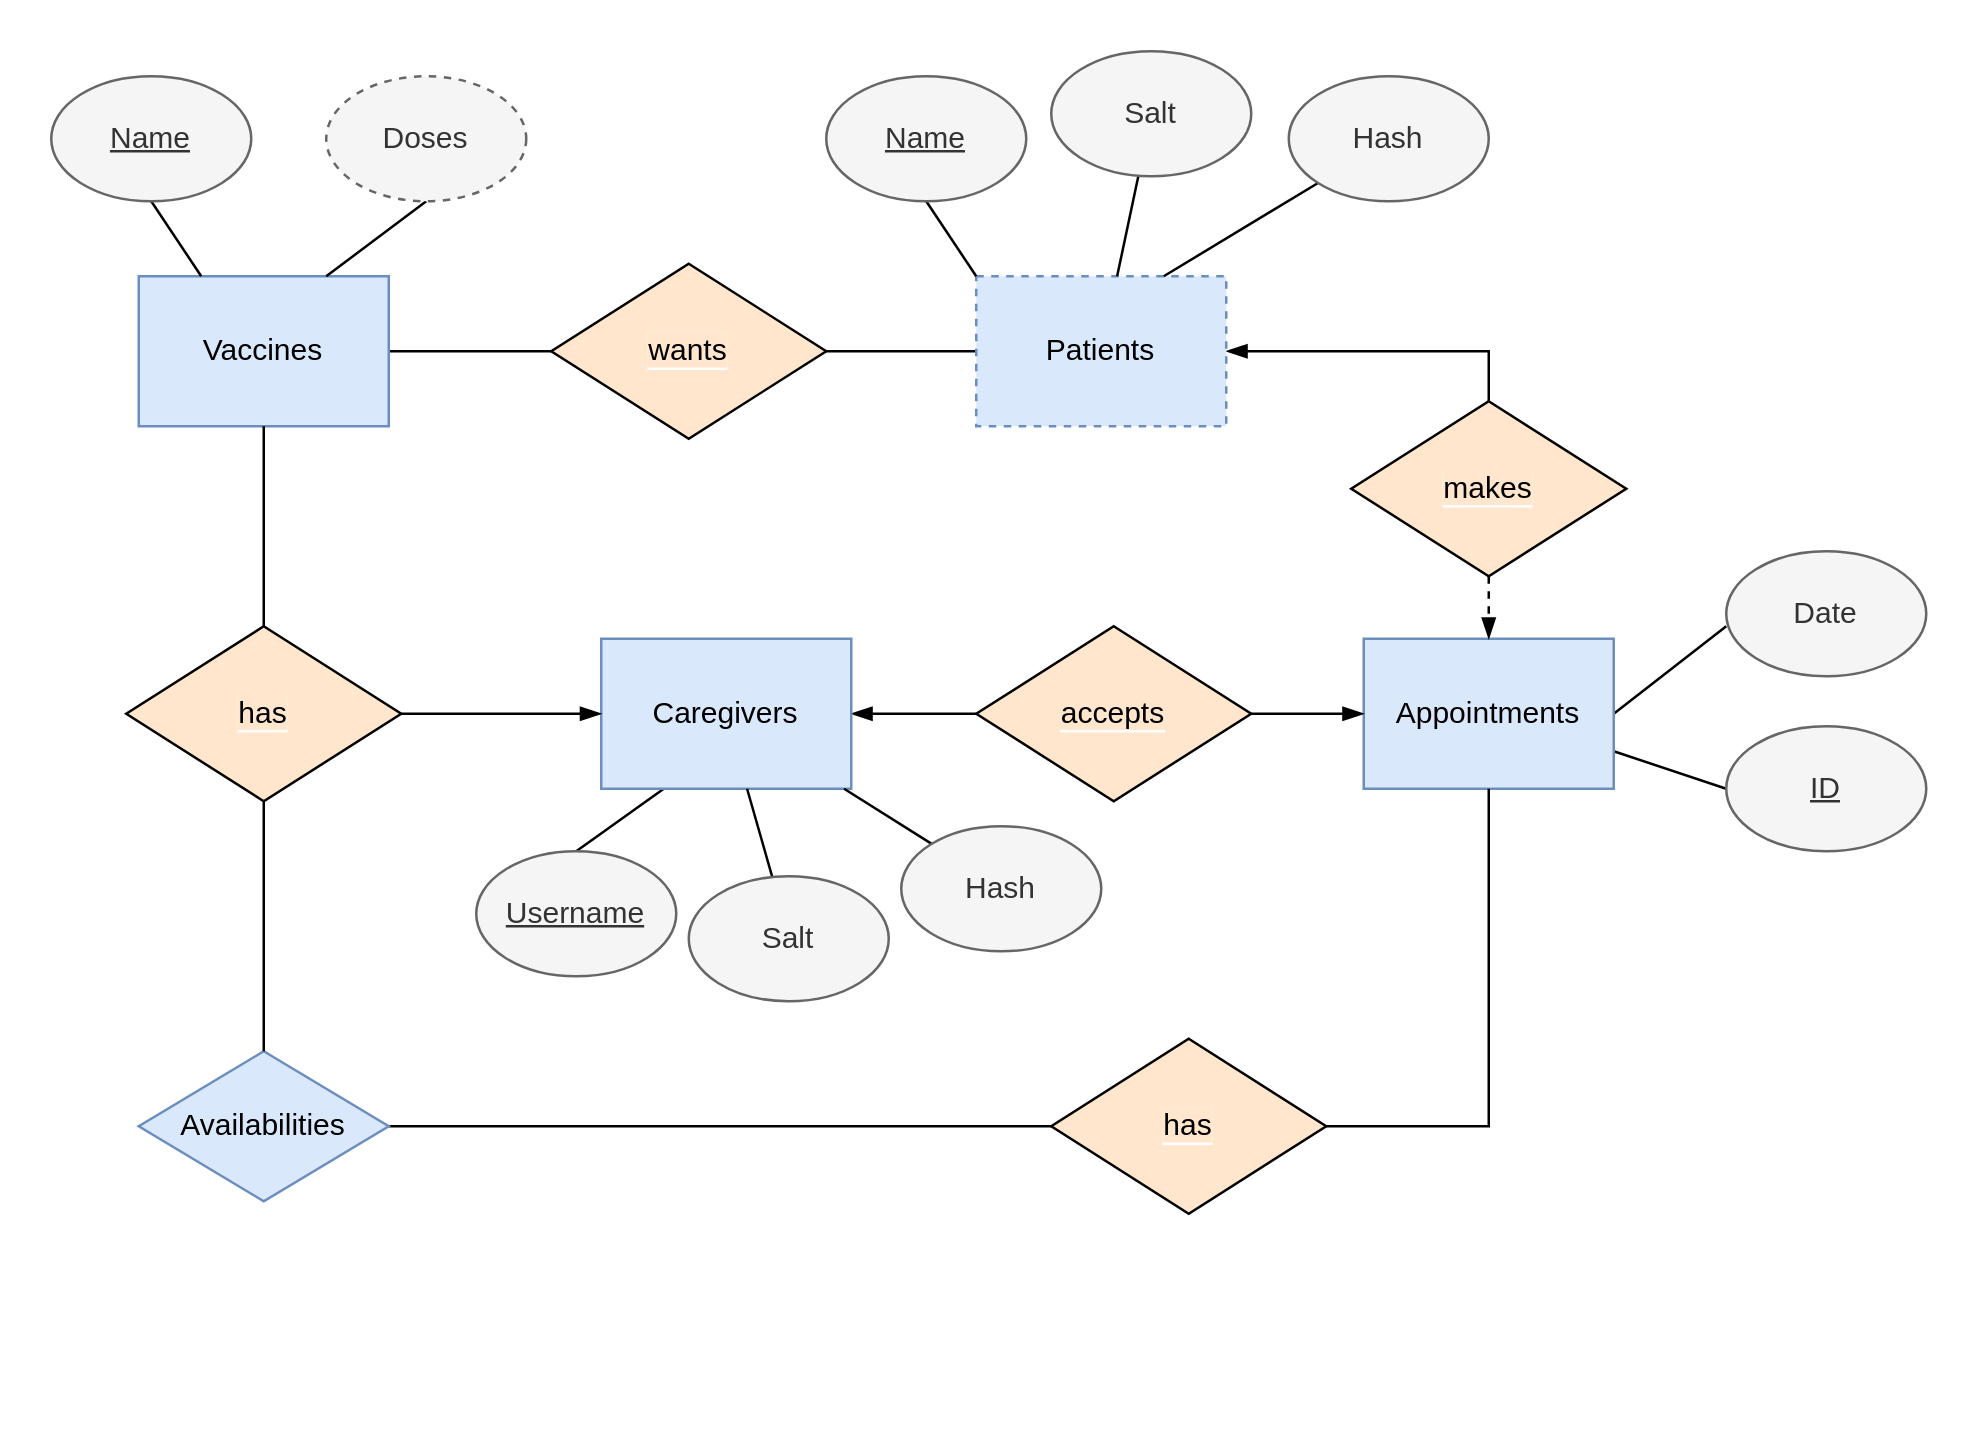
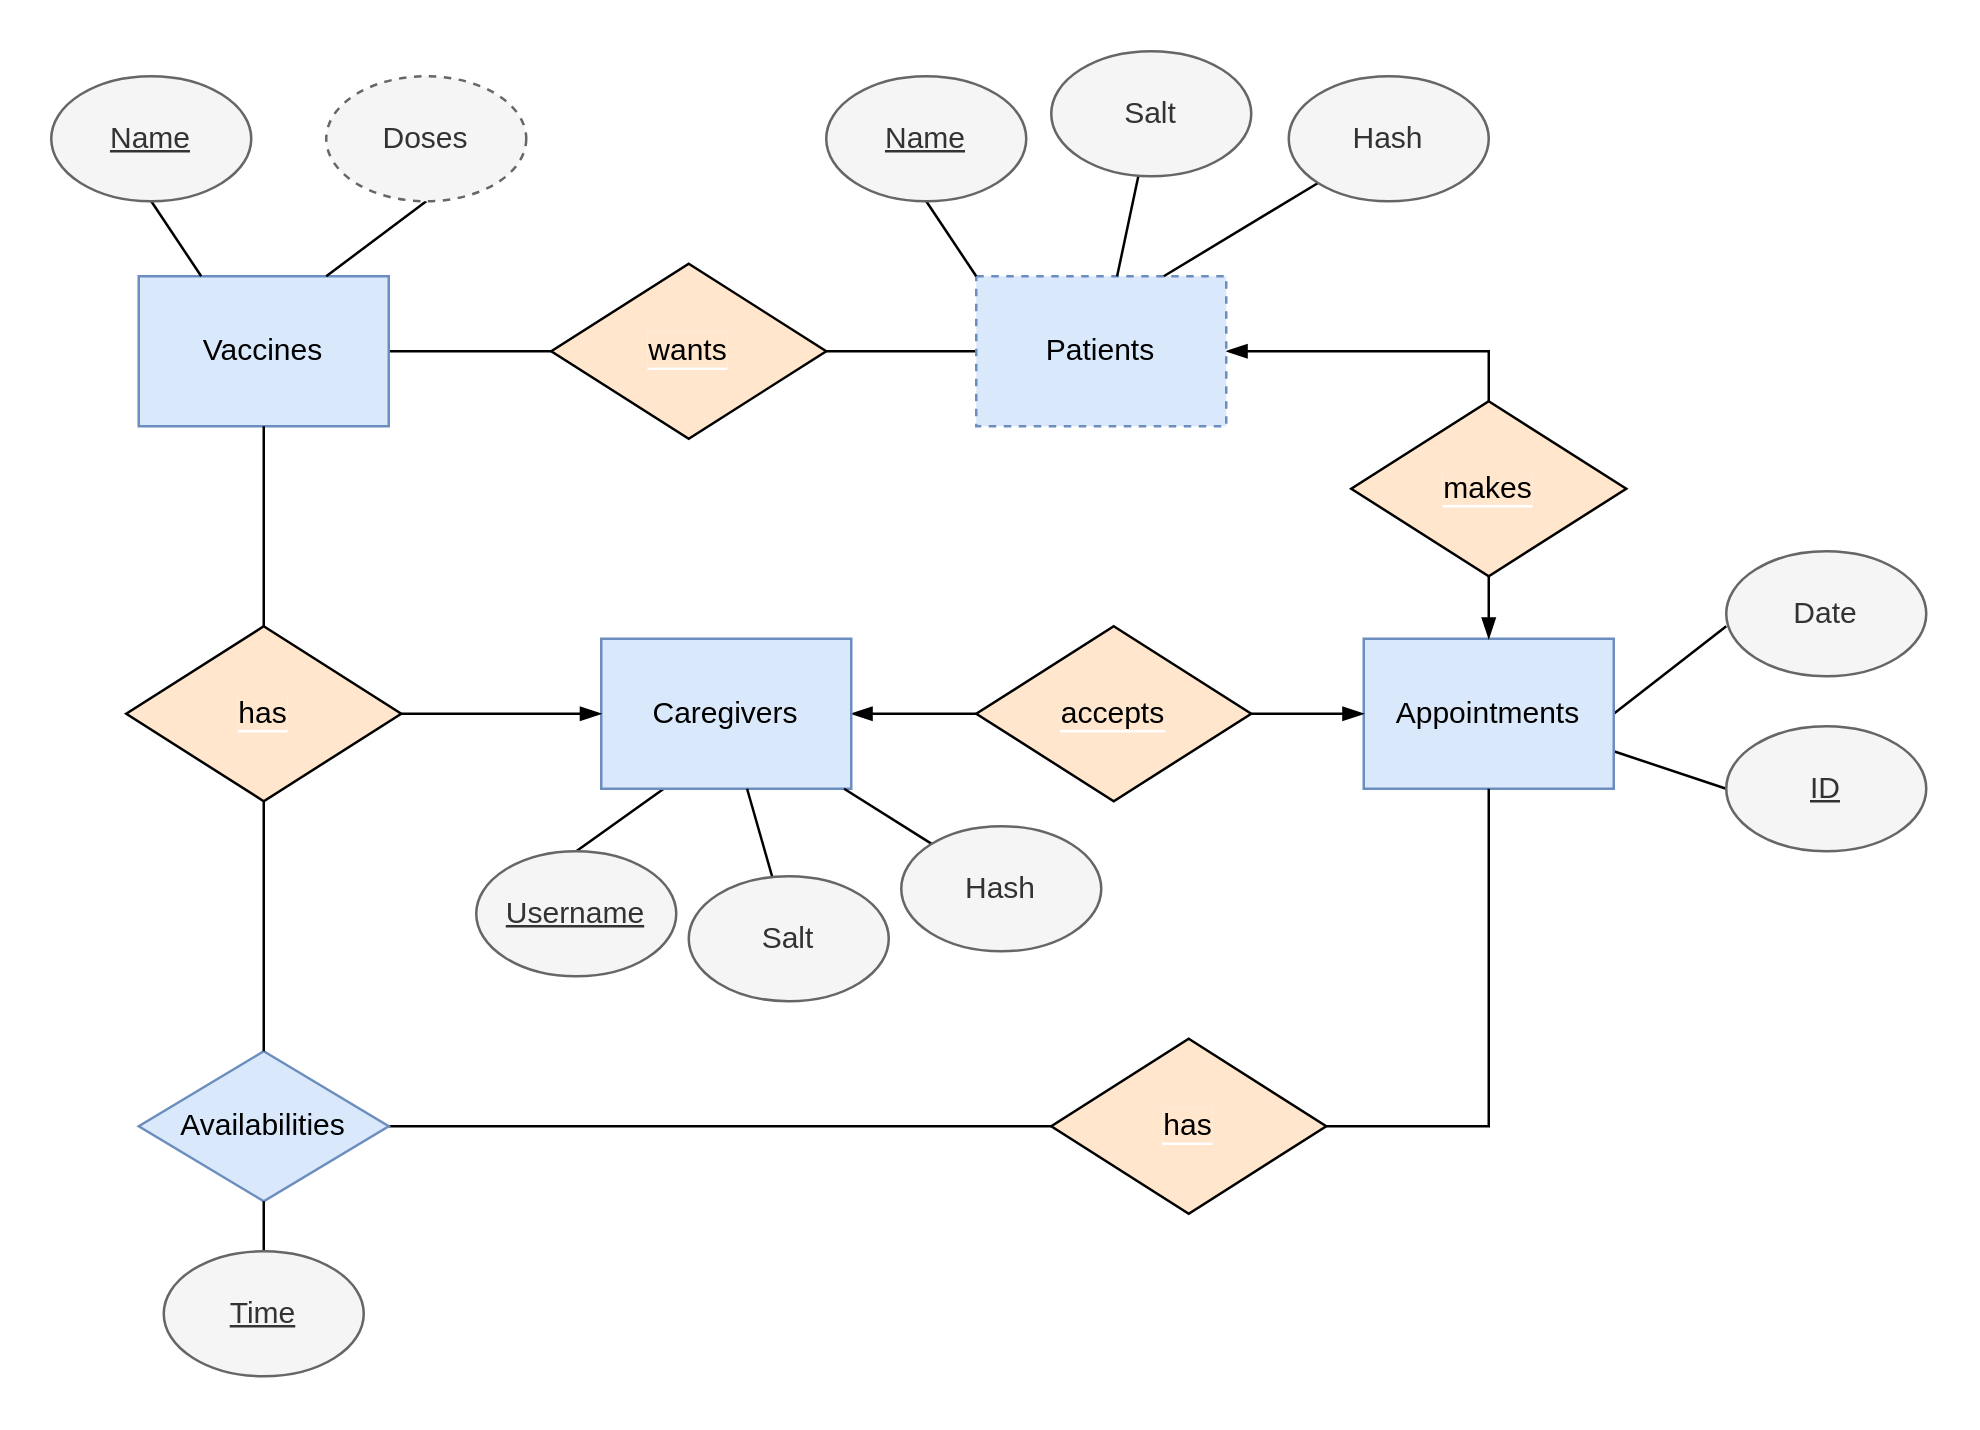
(1489, 600) -> (1489, 600)
none -> (264, 1226)
none -> (264, 1314)
